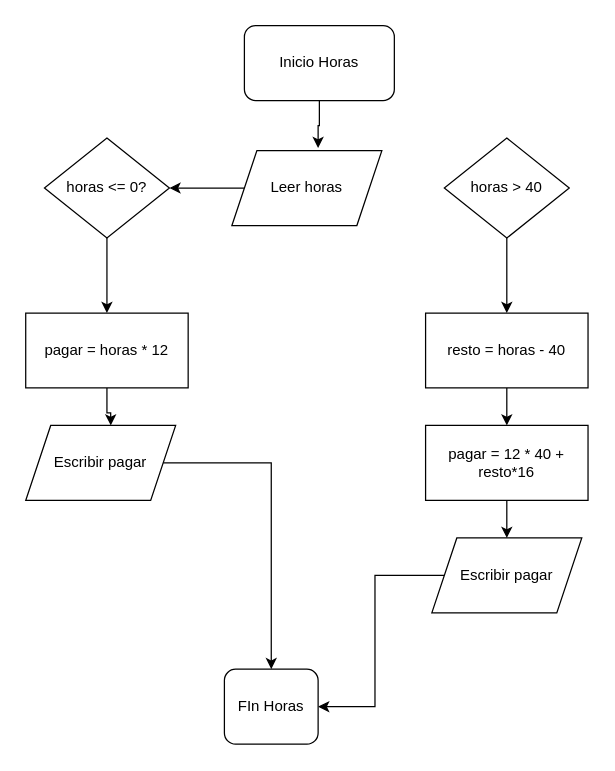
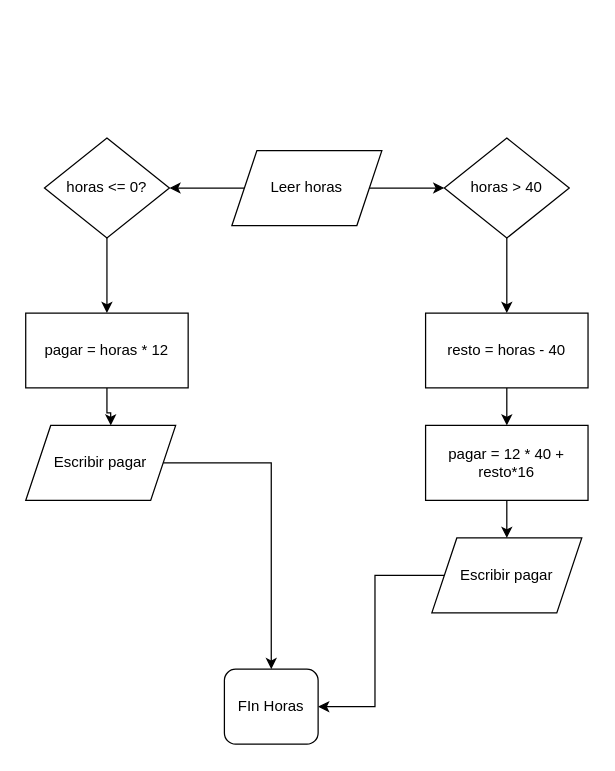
(319, 63) -> none
(319, 121) -> none
none -> (402, 188)
